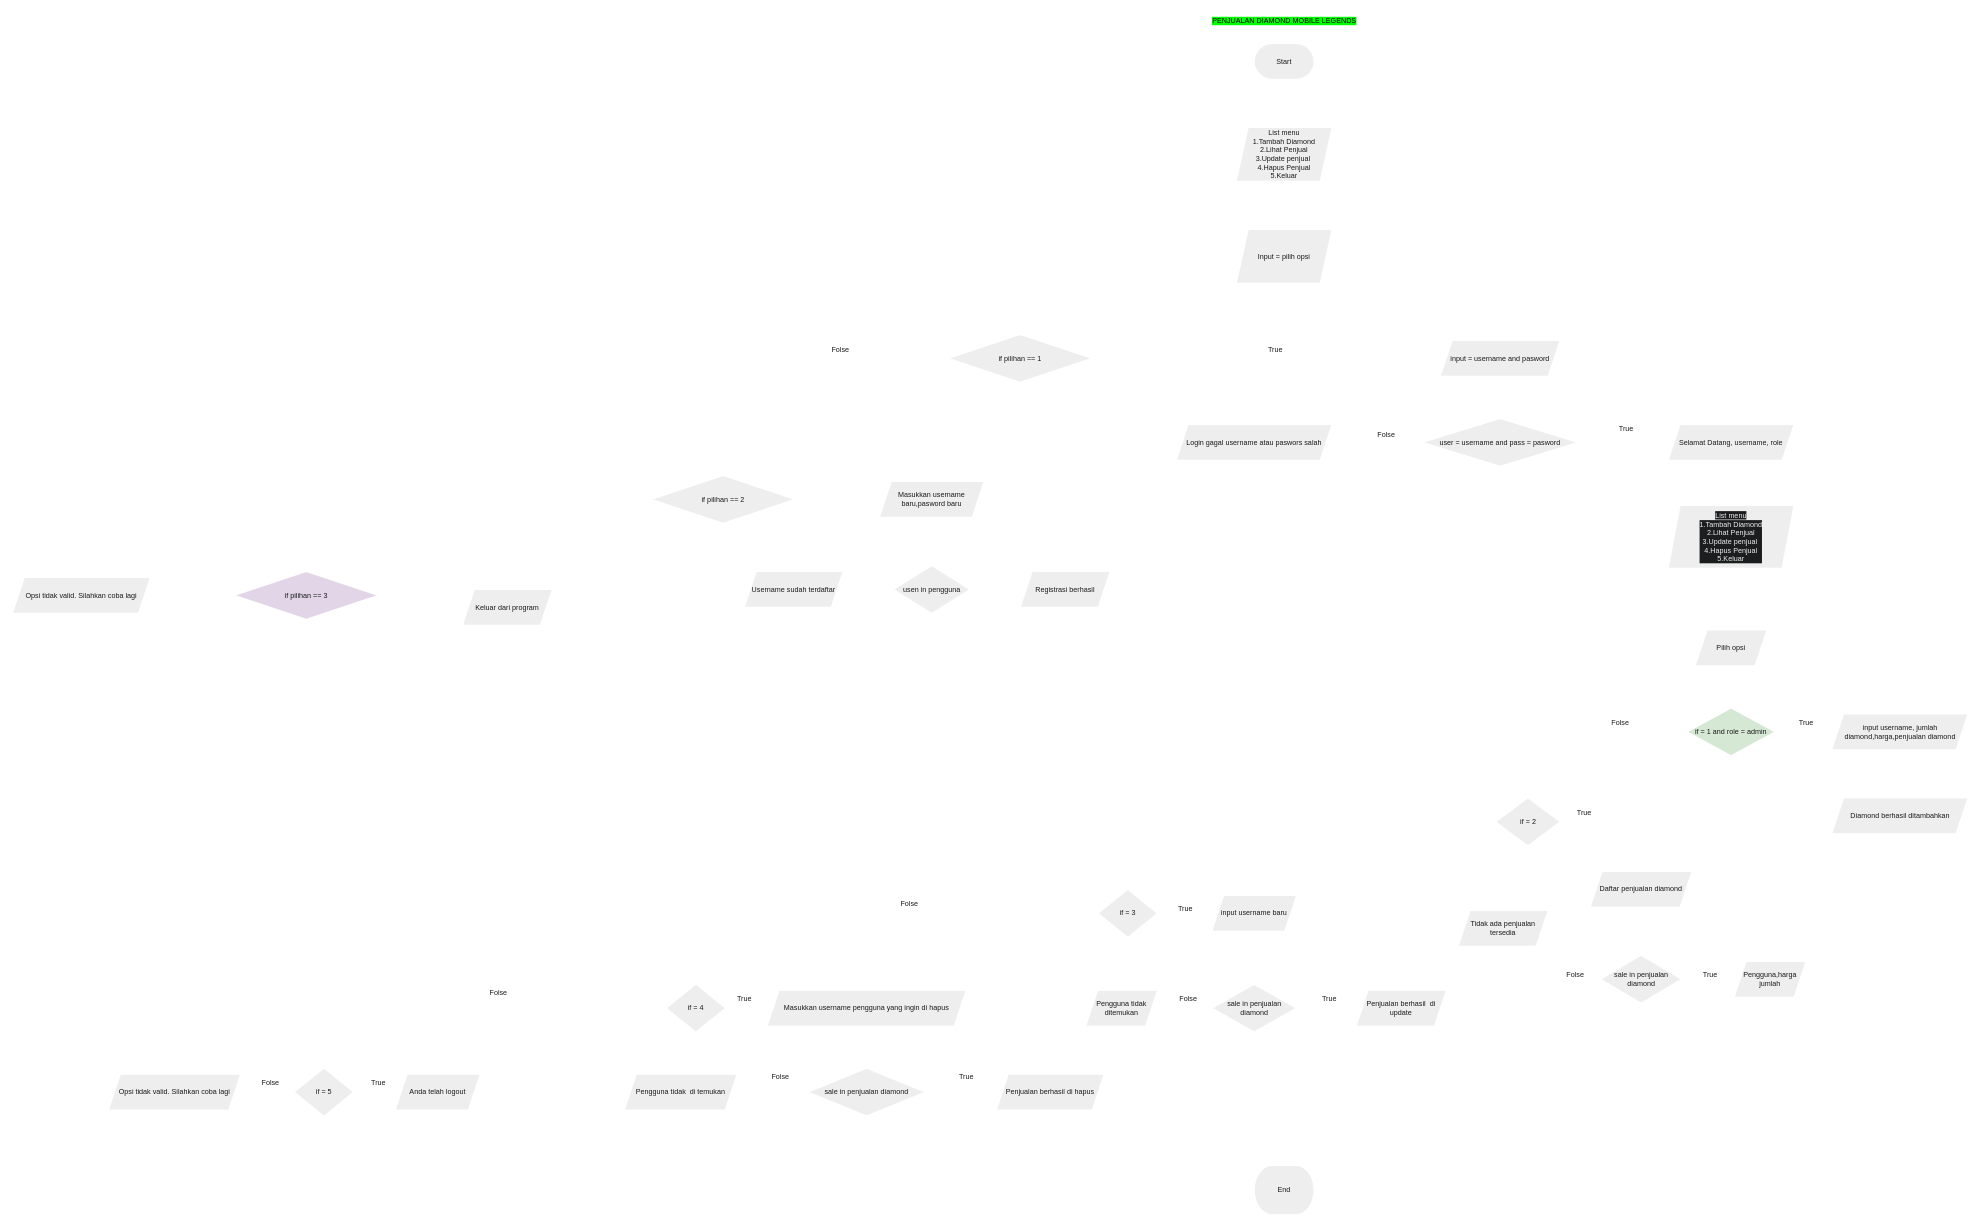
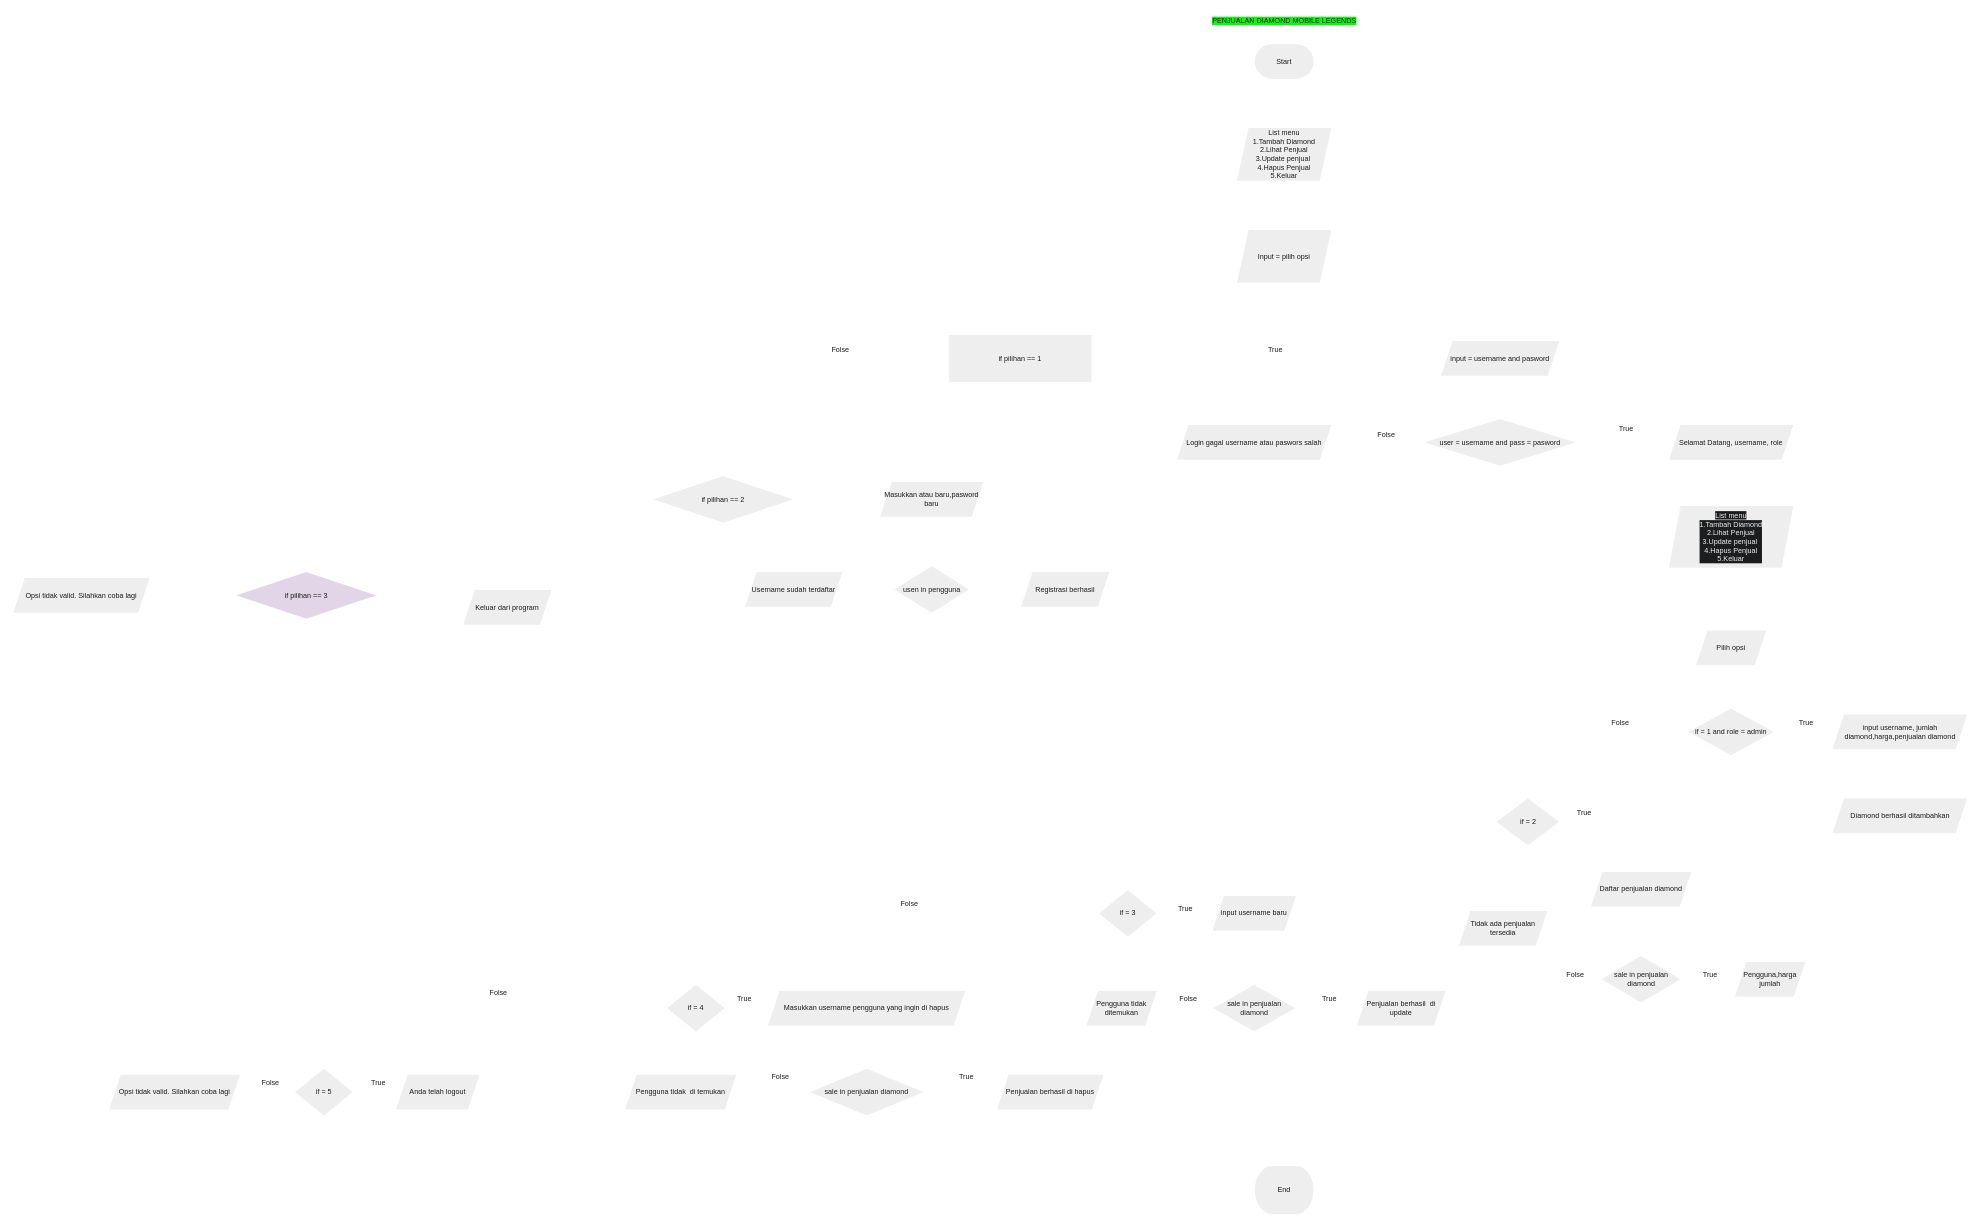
(1020, 359) -> (1020, 359)
(932, 500) -> (932, 500)
(1731, 732) -> (1731, 732)
